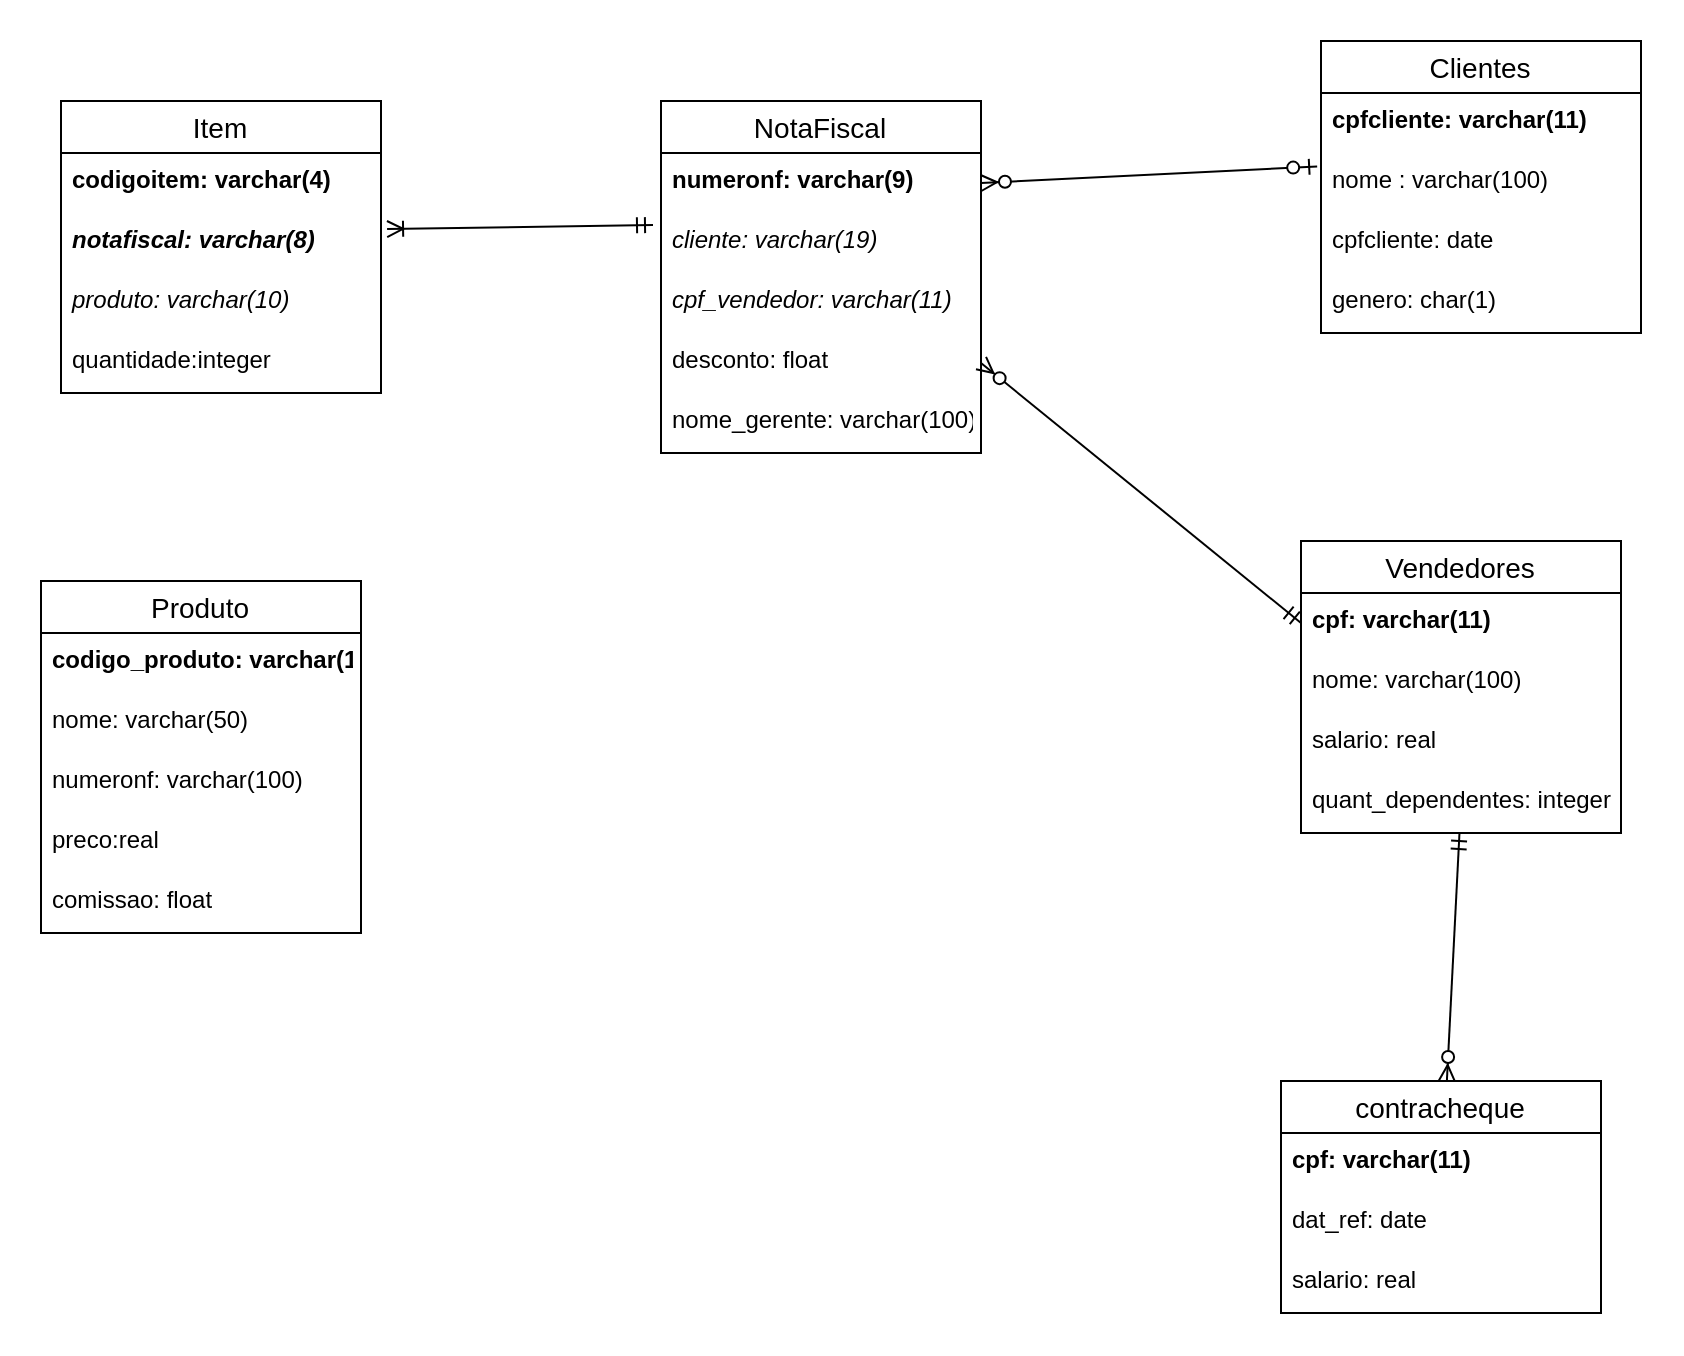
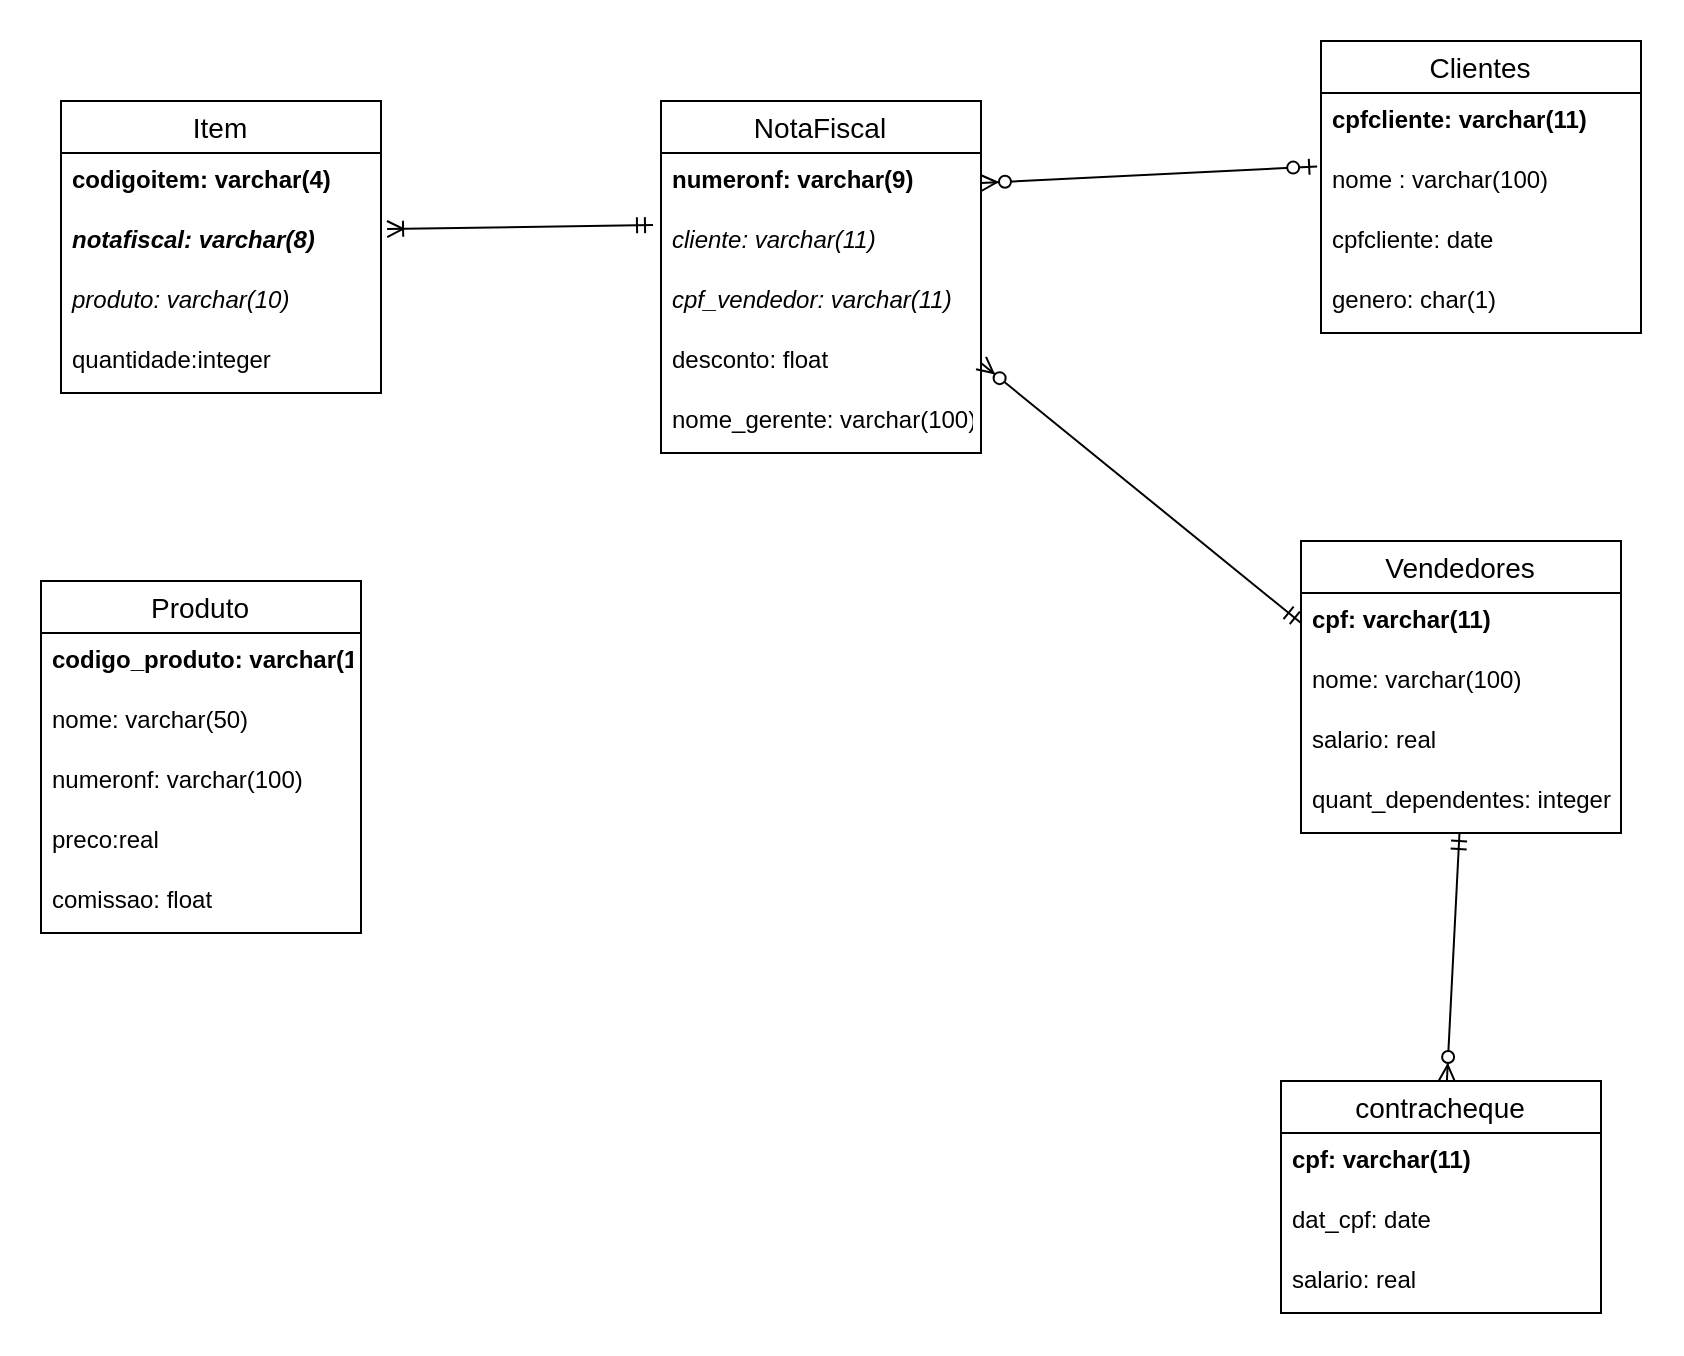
(794, 240) -> (794, 240)
(1373, 1220) -> (1373, 1220)
